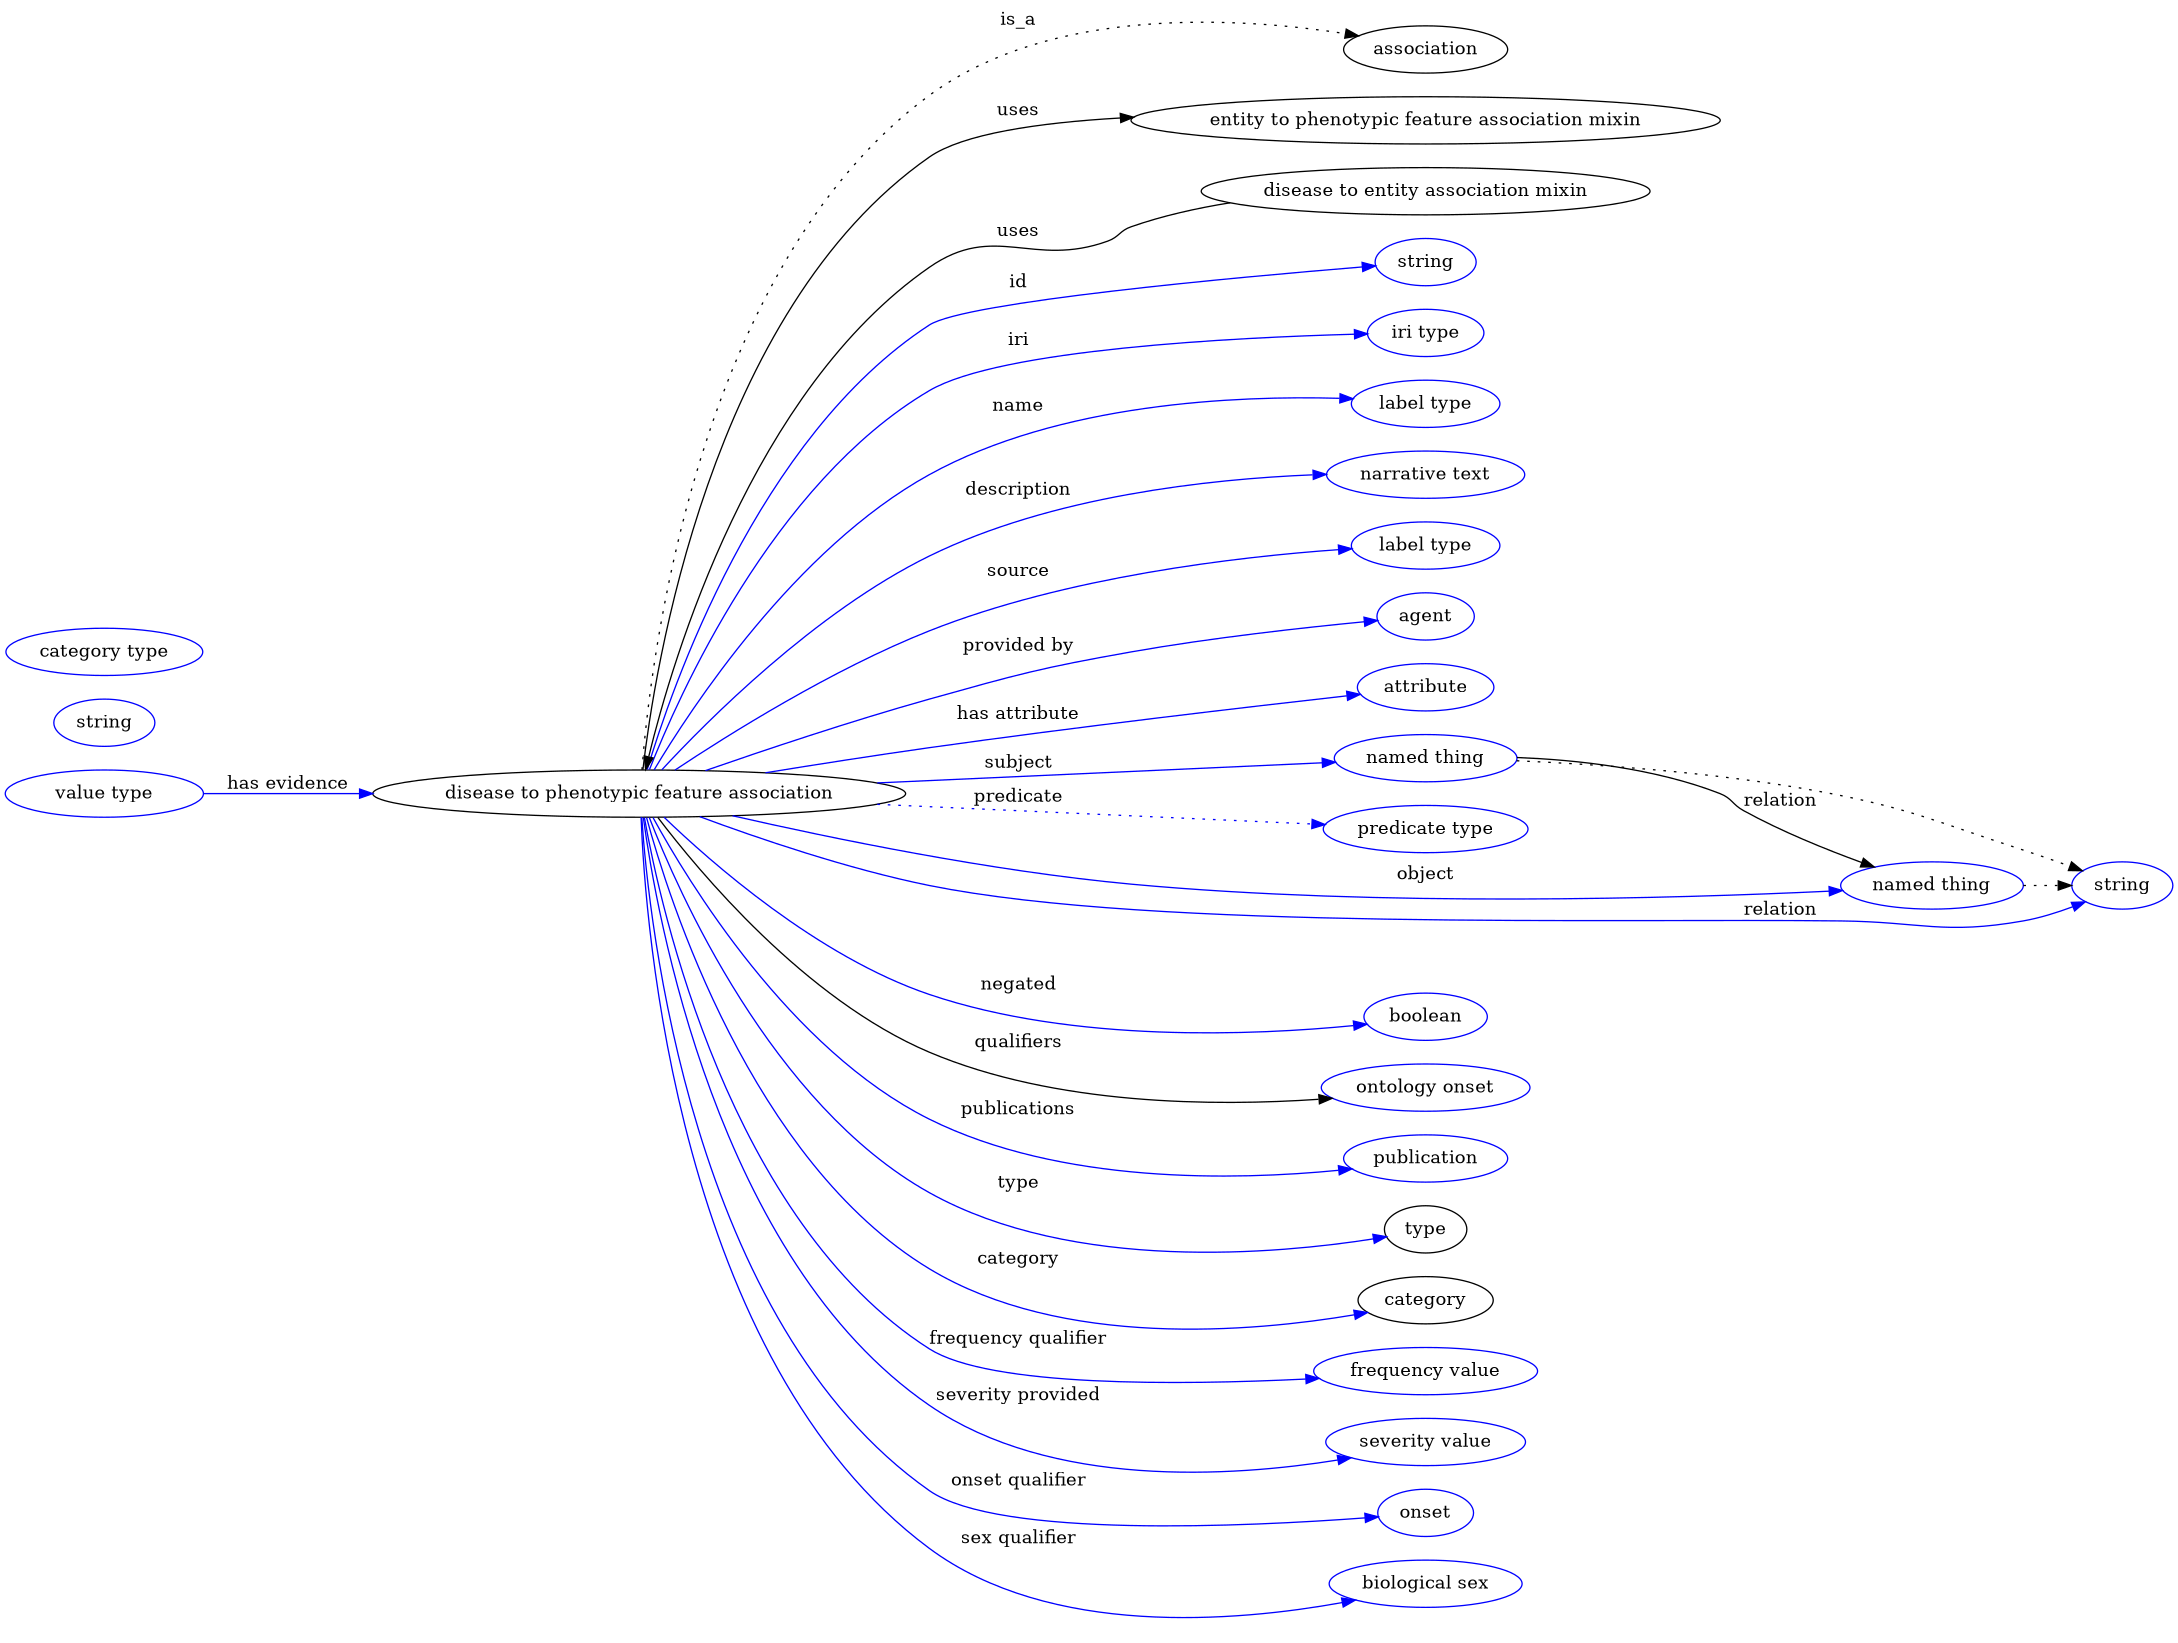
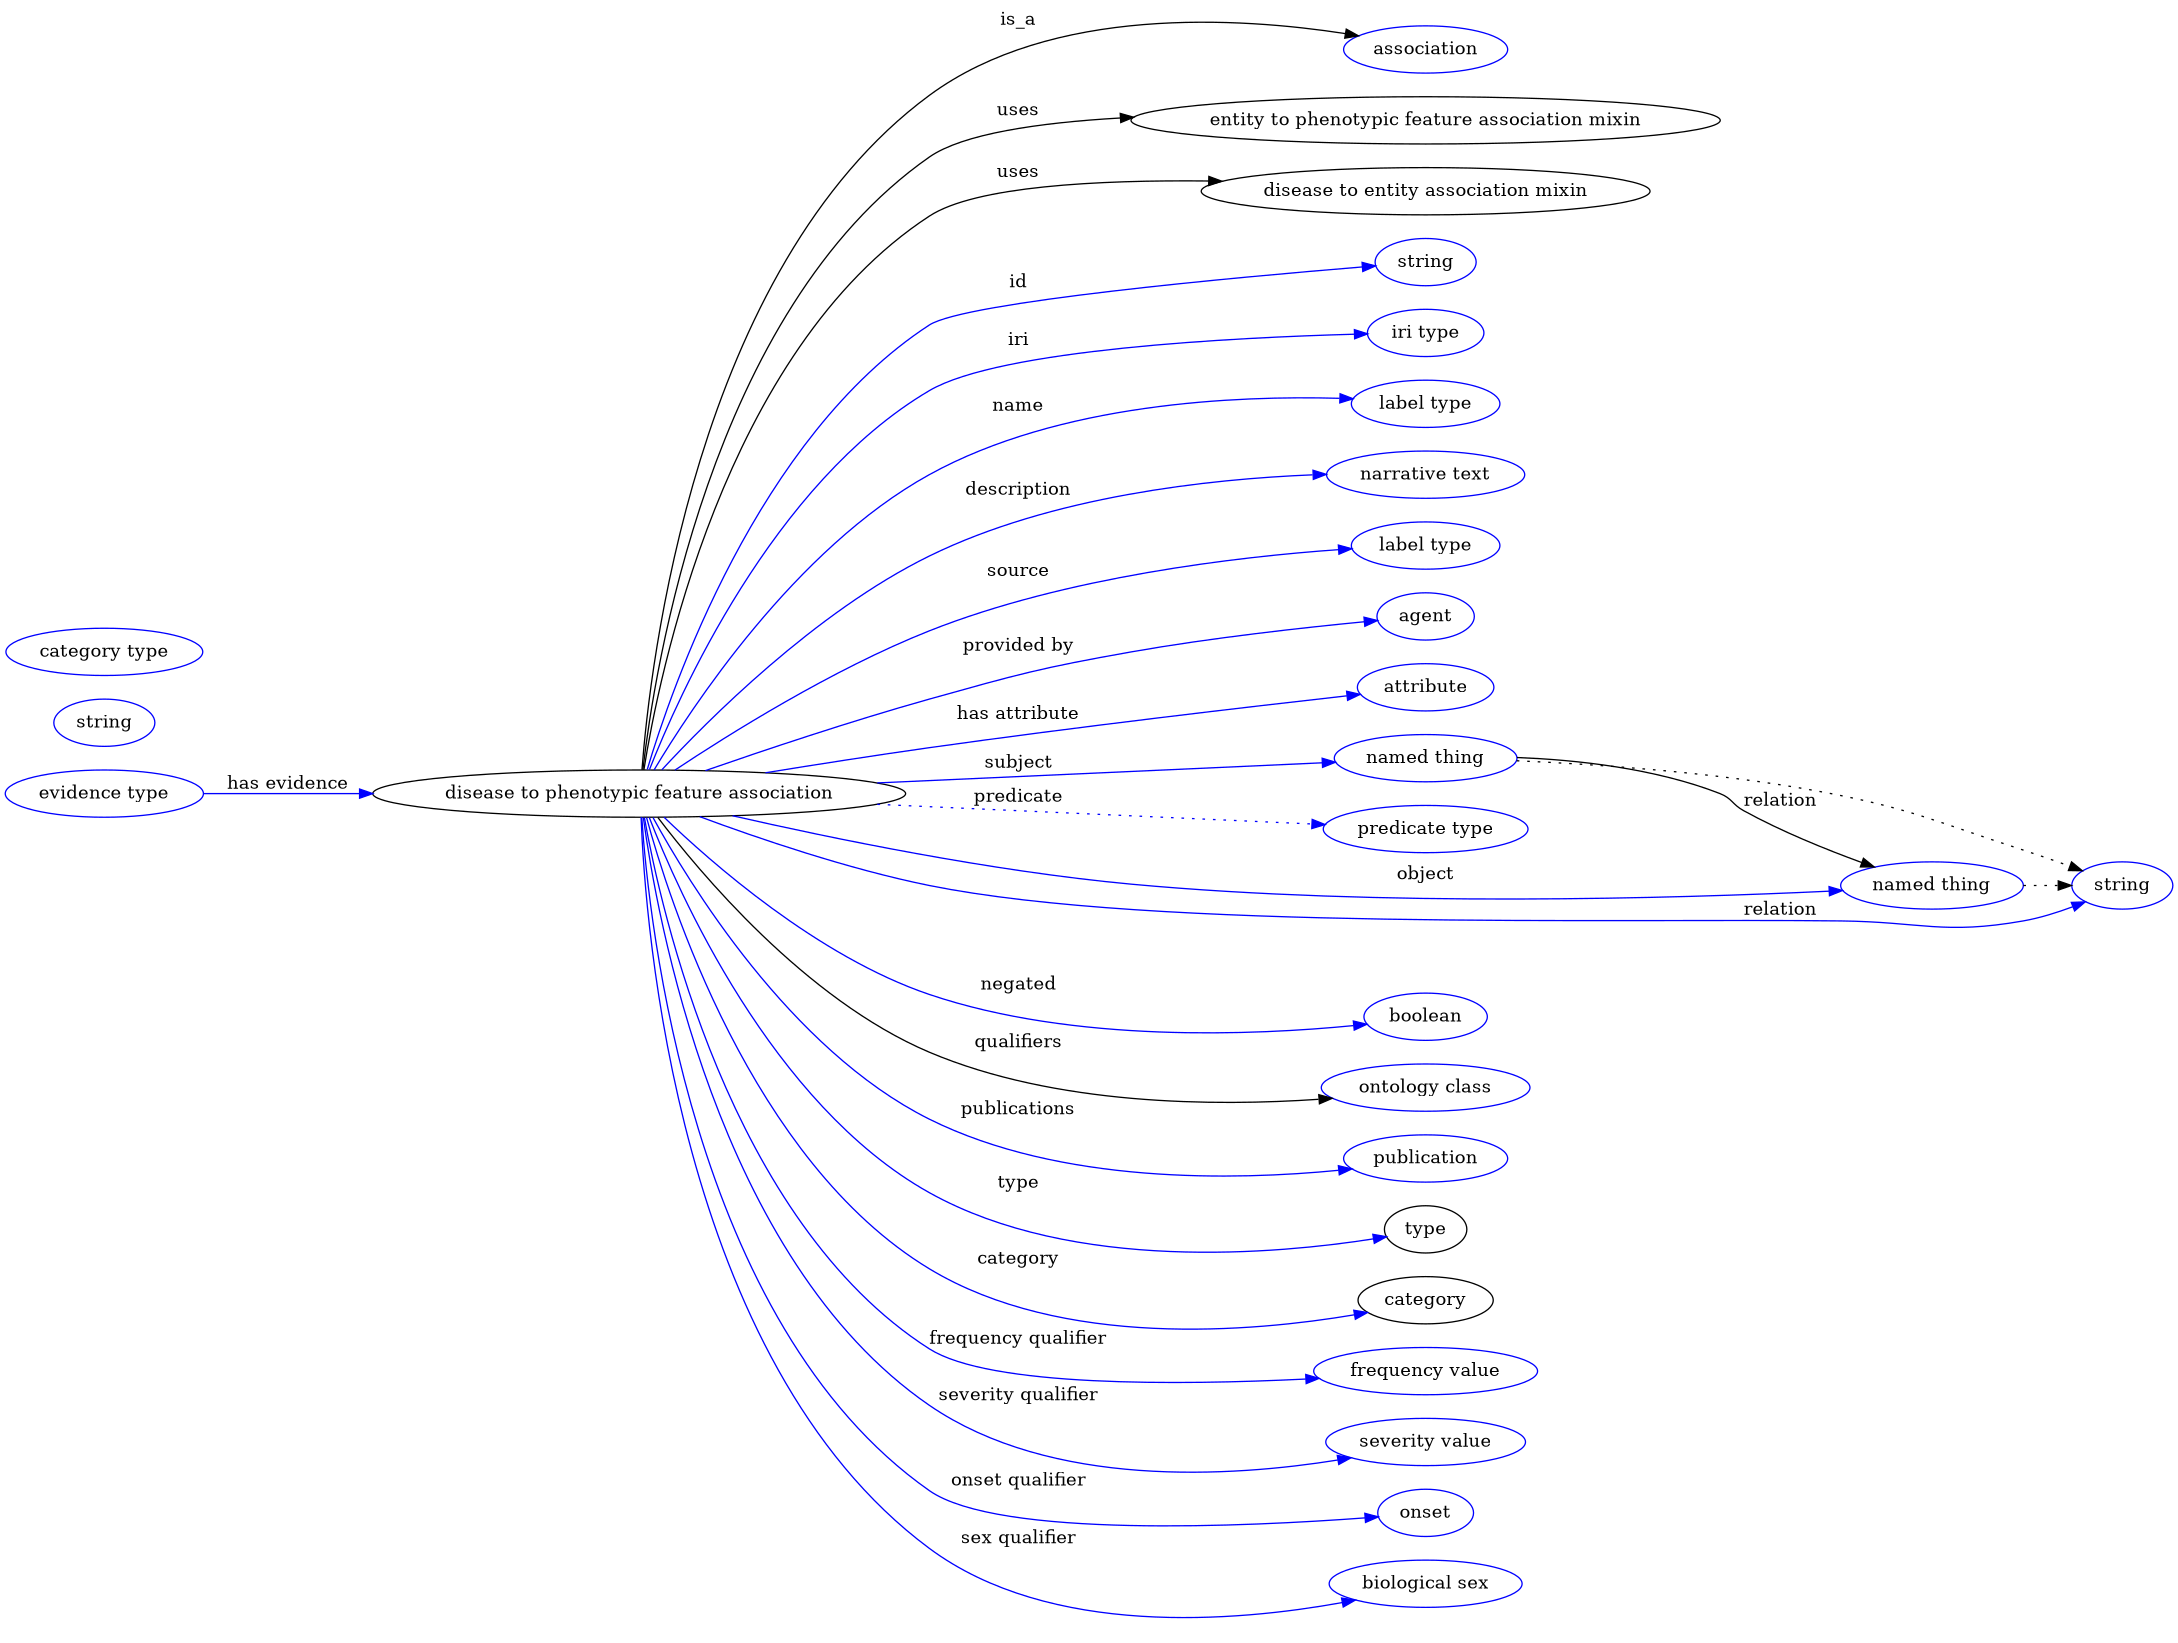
(1426, 49) -> (1426, 49)
(820, 213) -> (820, 213)
(835, 357) -> (804, 341)
(104, 794) -> (104, 794)
(1426, 1088) -> (1426, 1088)
(1018, 1395) -> (1018, 1395)
